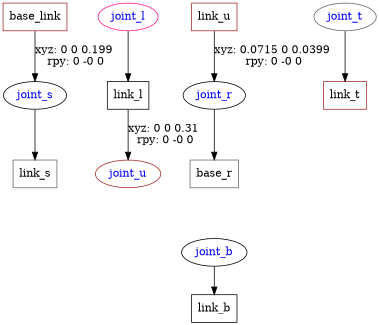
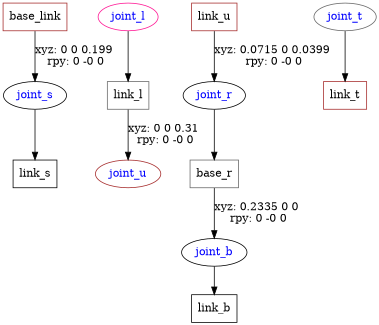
(128, 95) -> (128, 95)
(35, 174) -> (35, 174)
none -> (214, 209)
